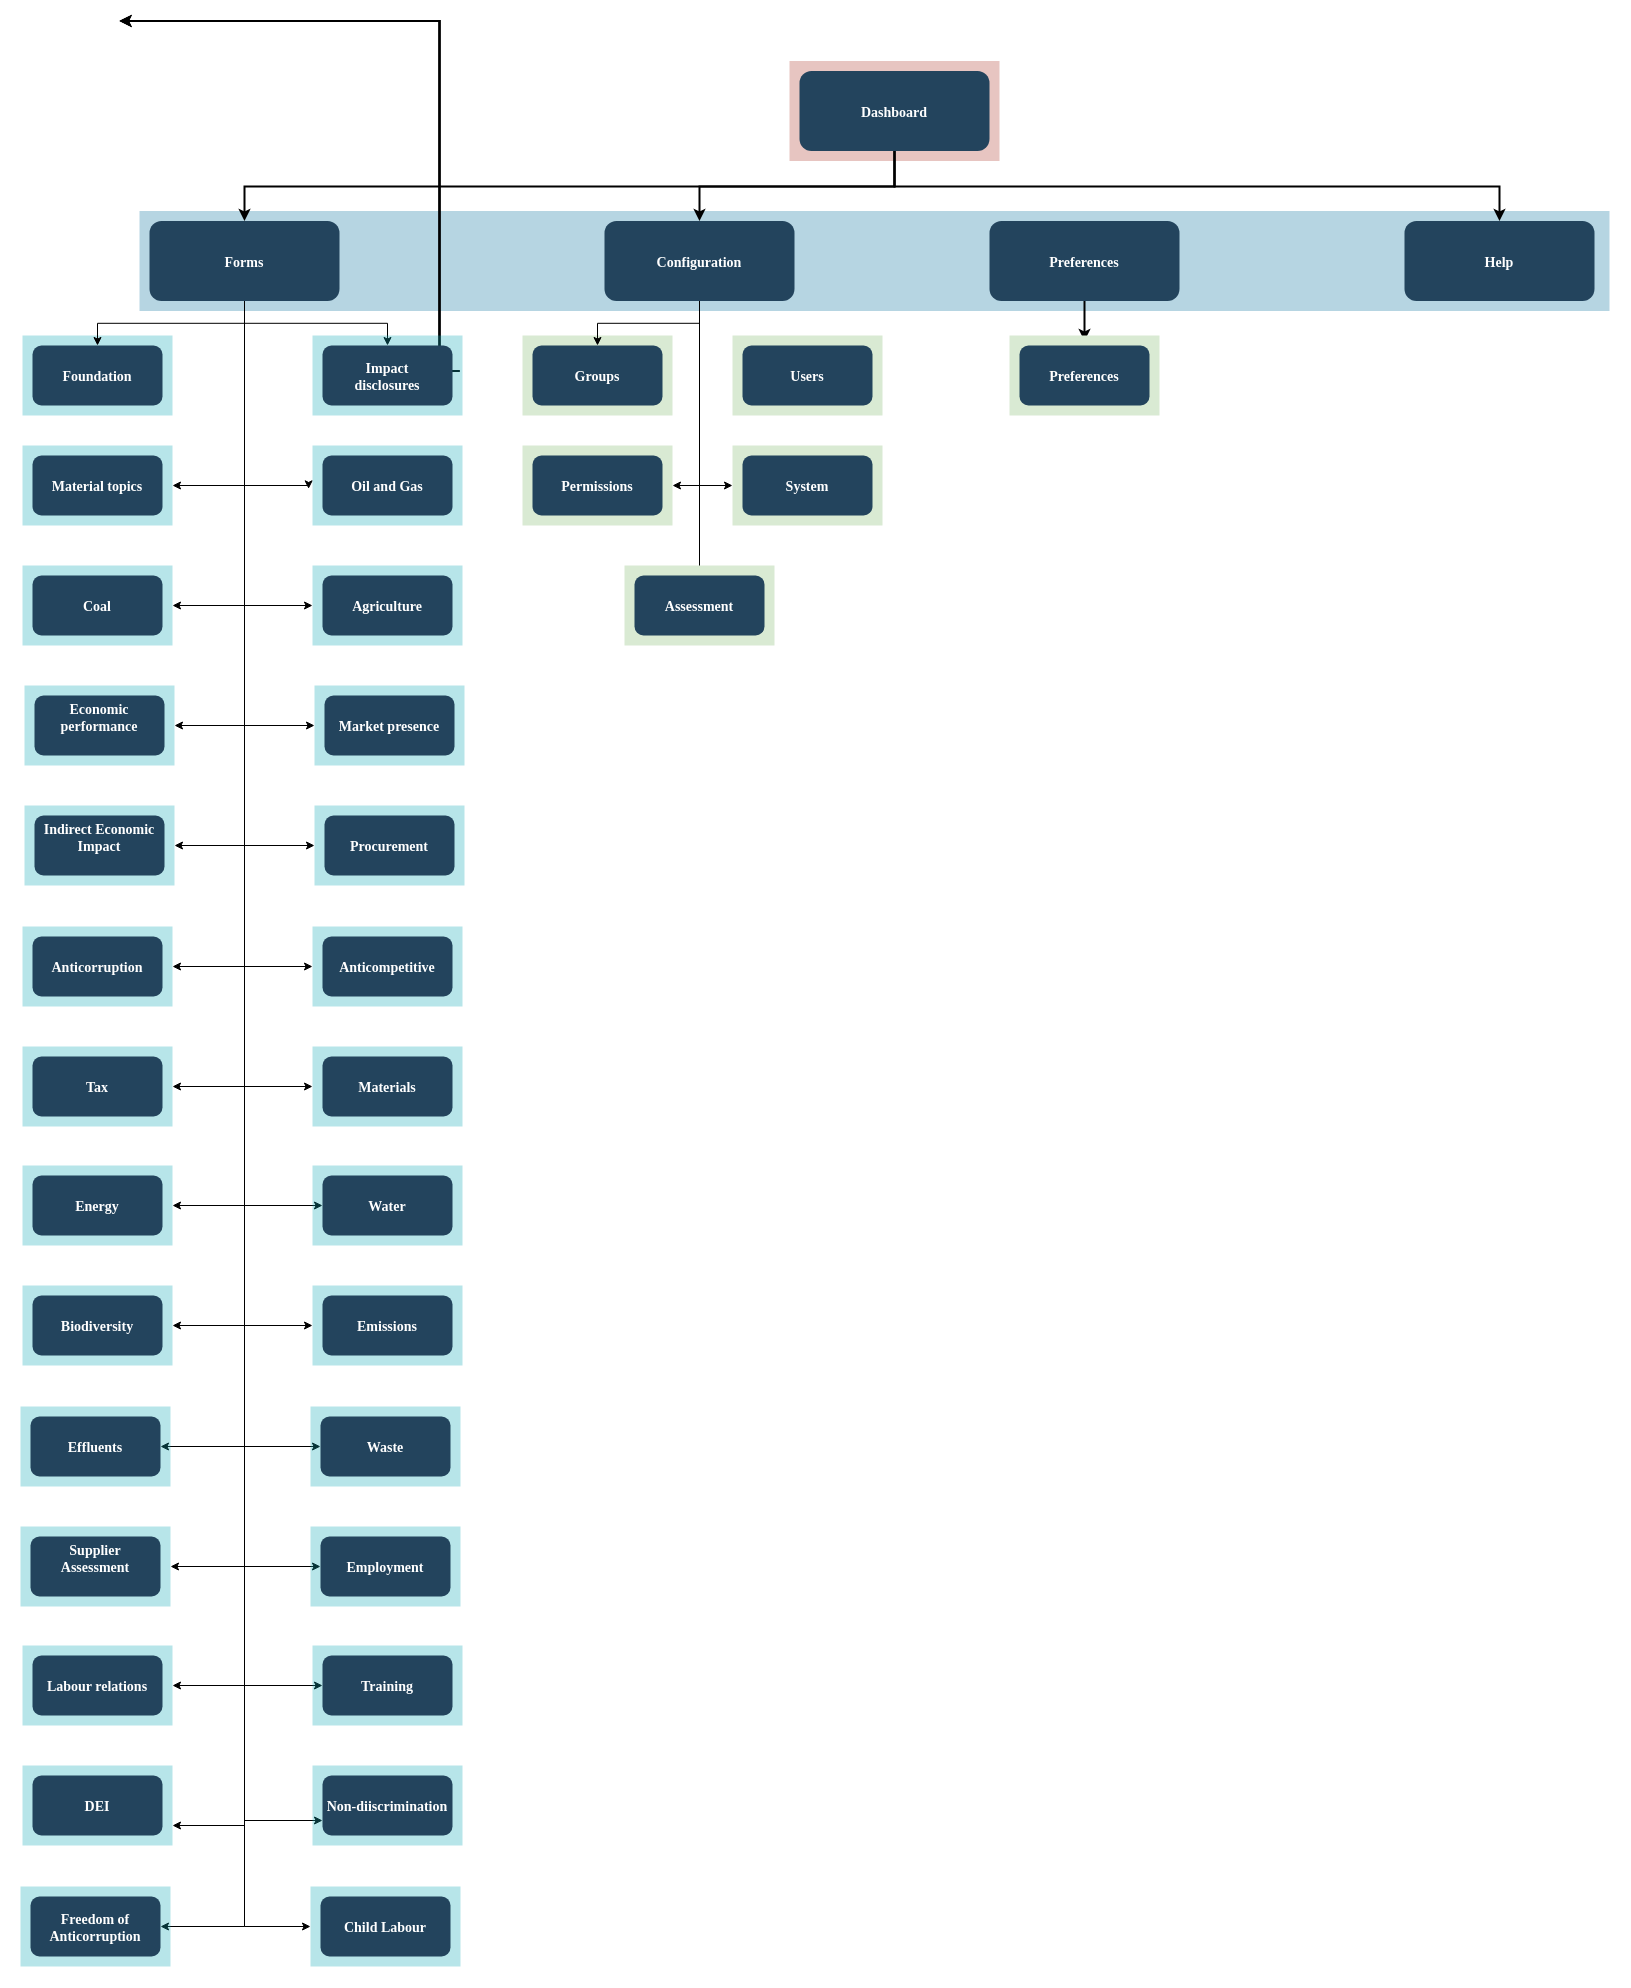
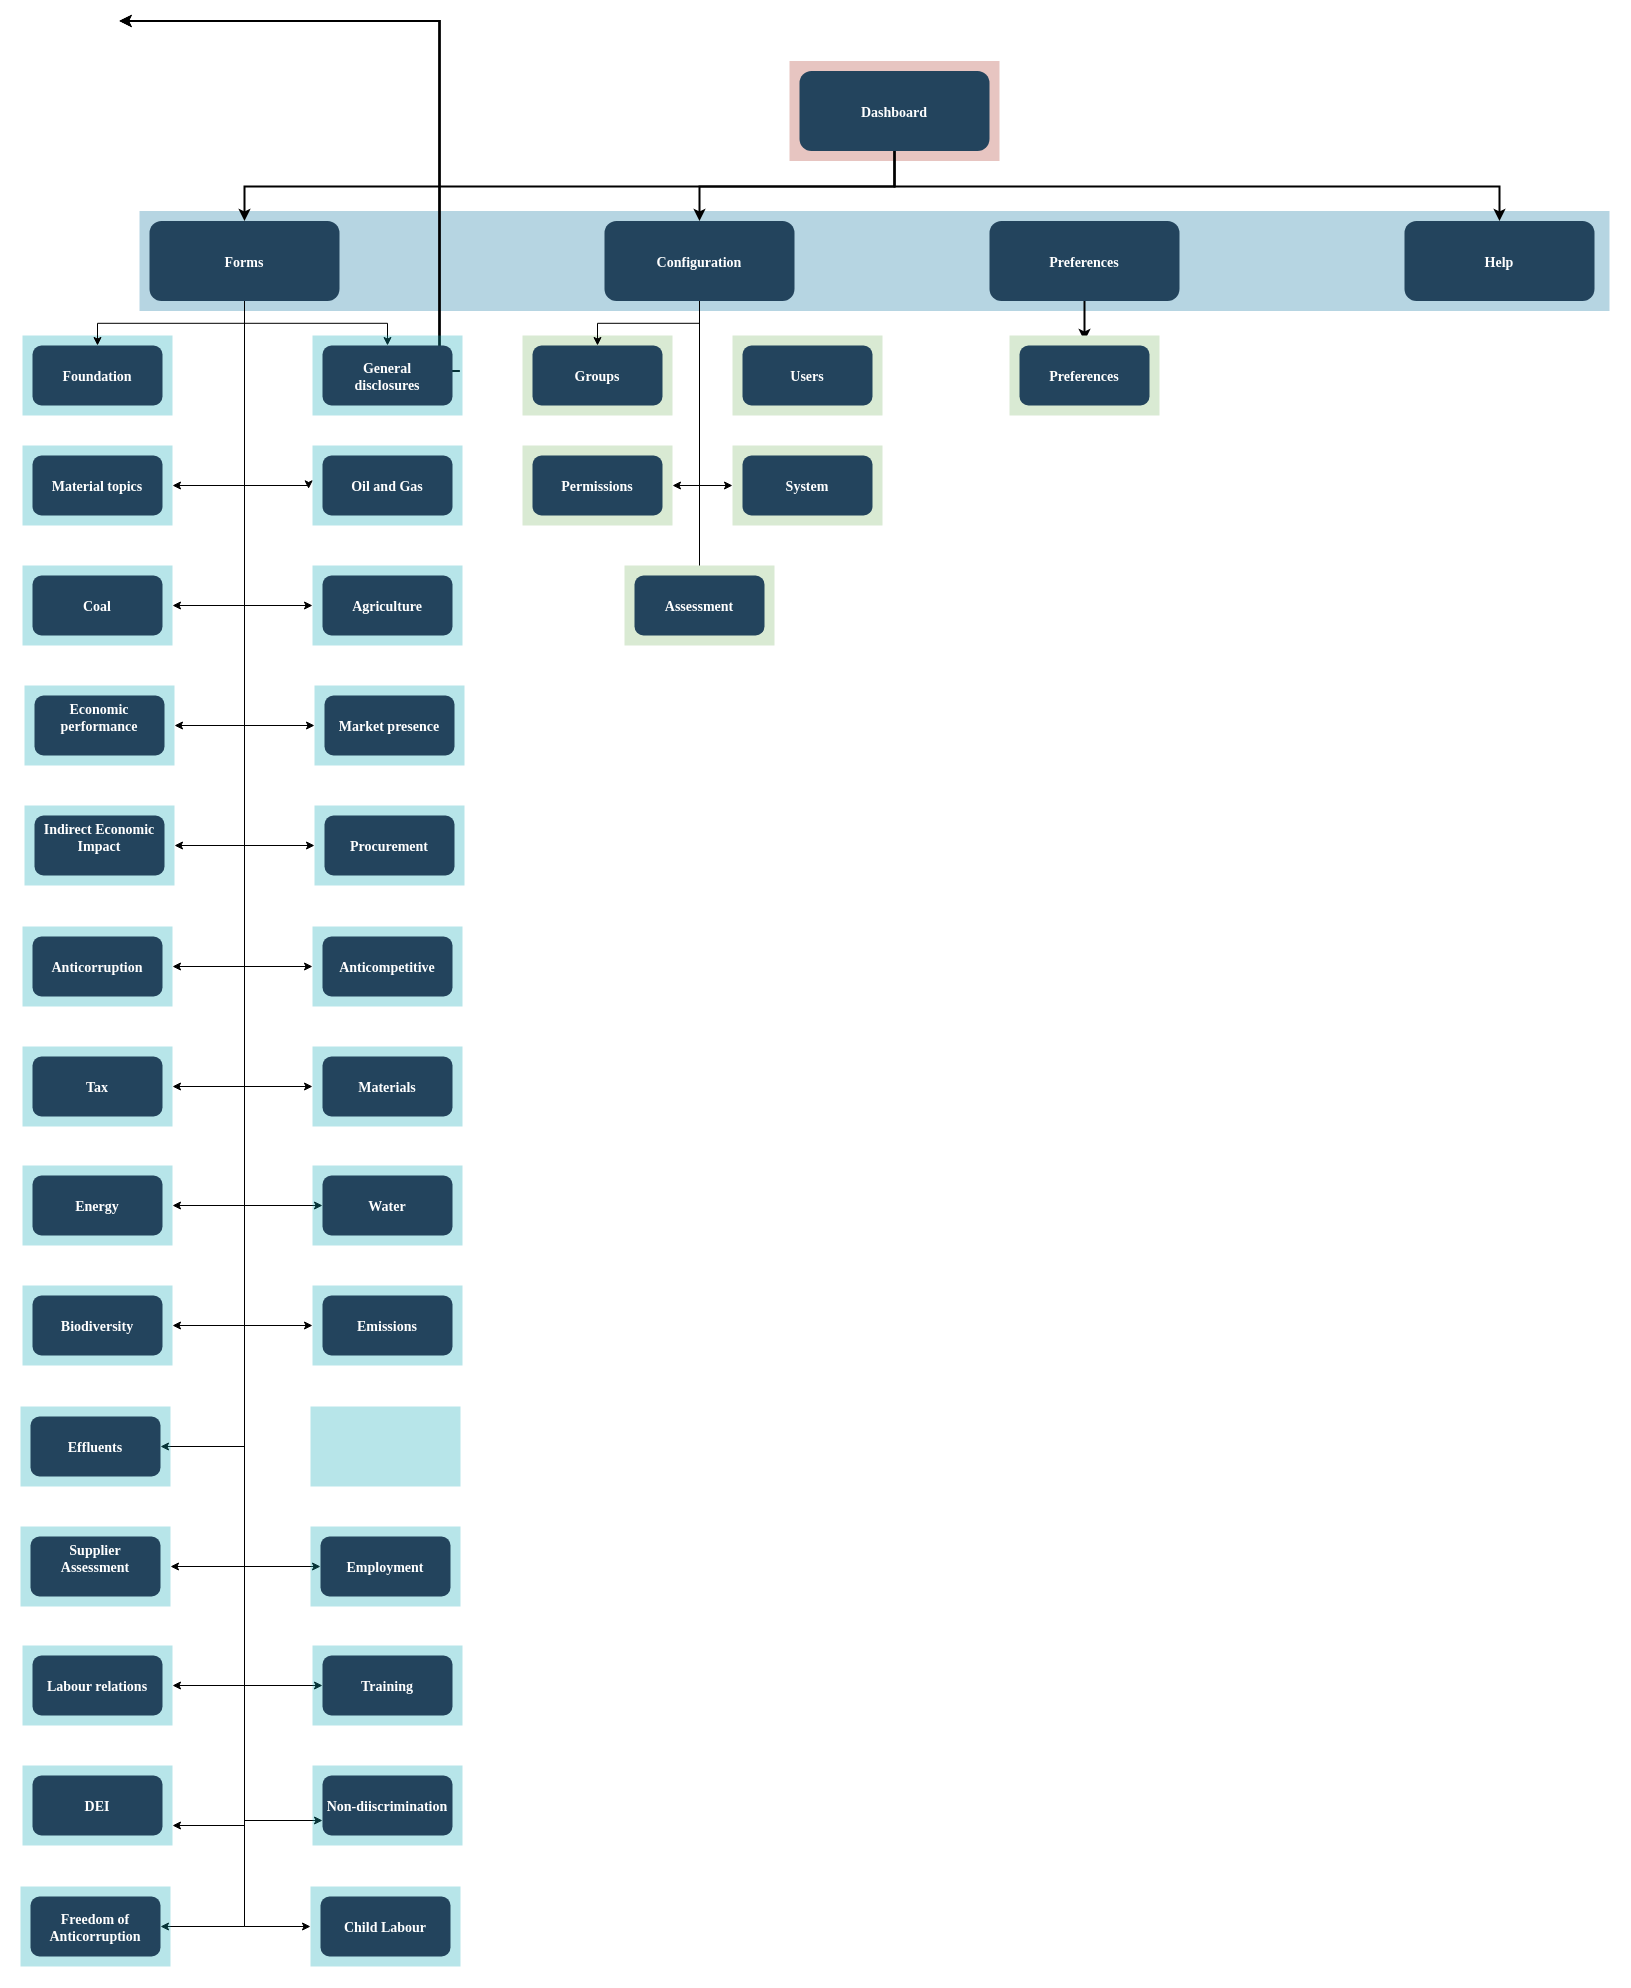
(387, 368) -> (387, 368)
(280, 1447) -> none
(386, 1447) -> none
